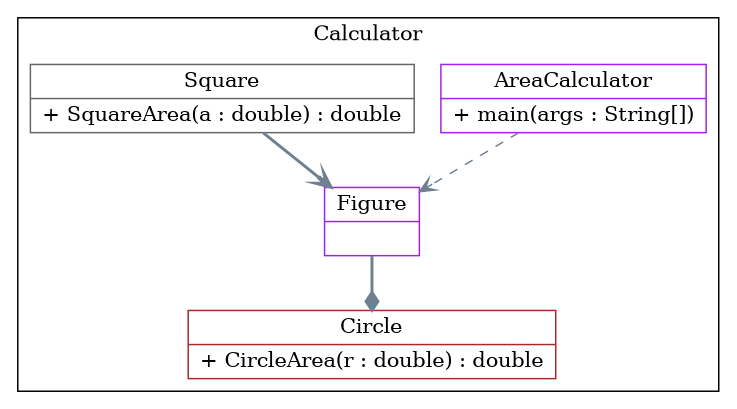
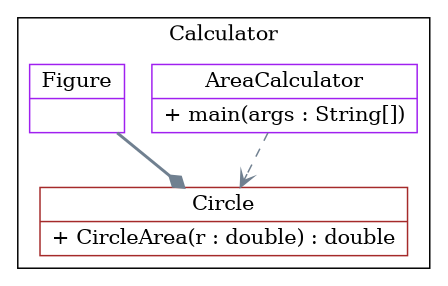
(222, 99) -> none
(475, 158) -> (258, 153)
